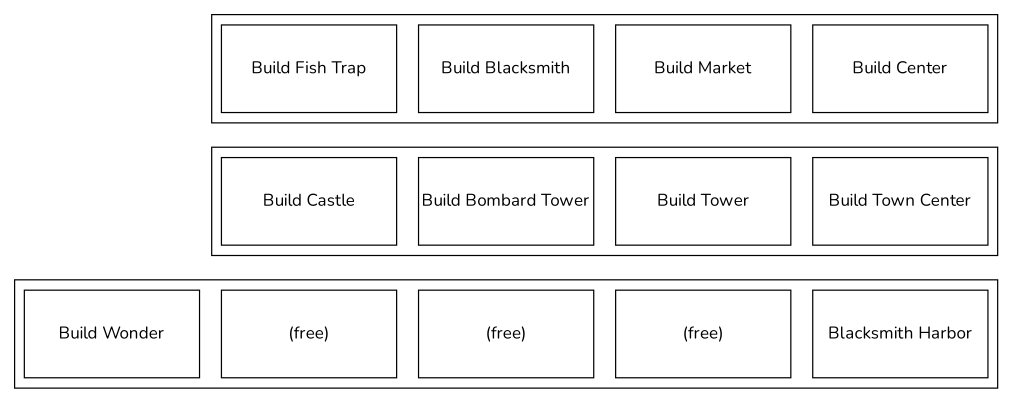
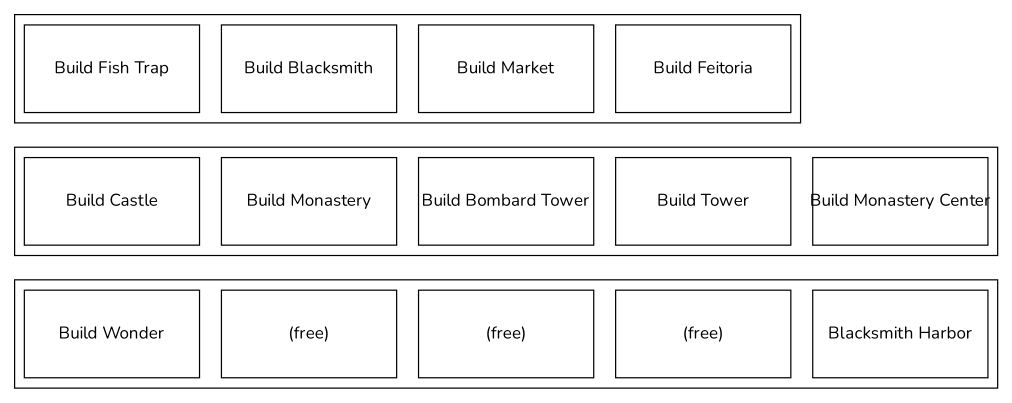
(900, 69) -> (703, 69)
none -> (309, 201)
(900, 201) -> (900, 201)
